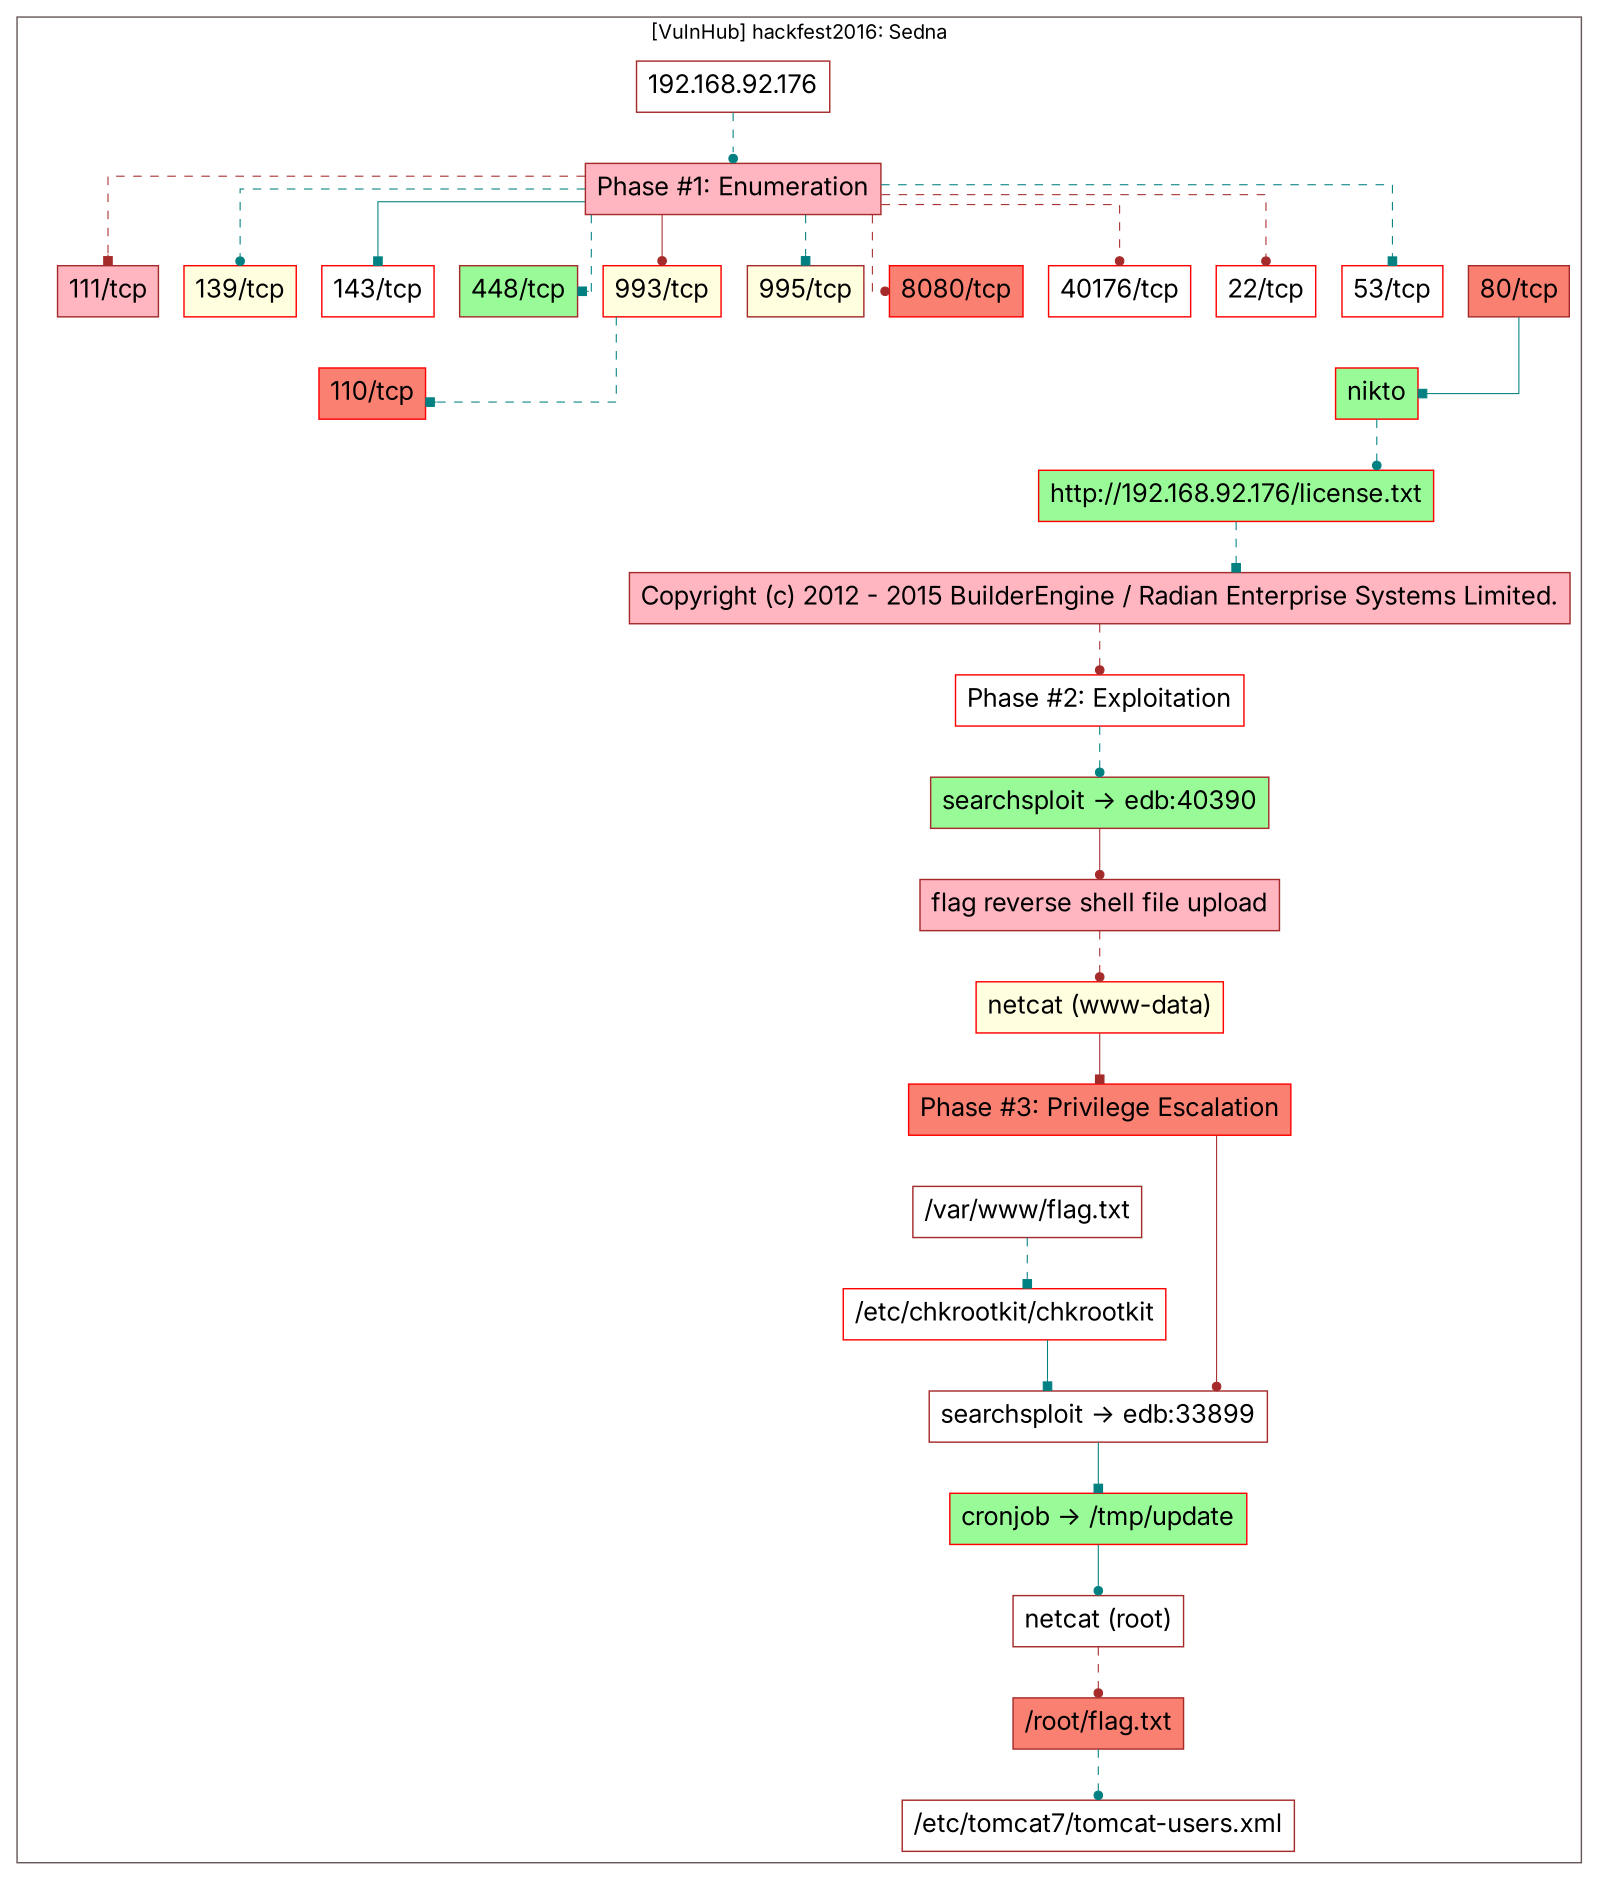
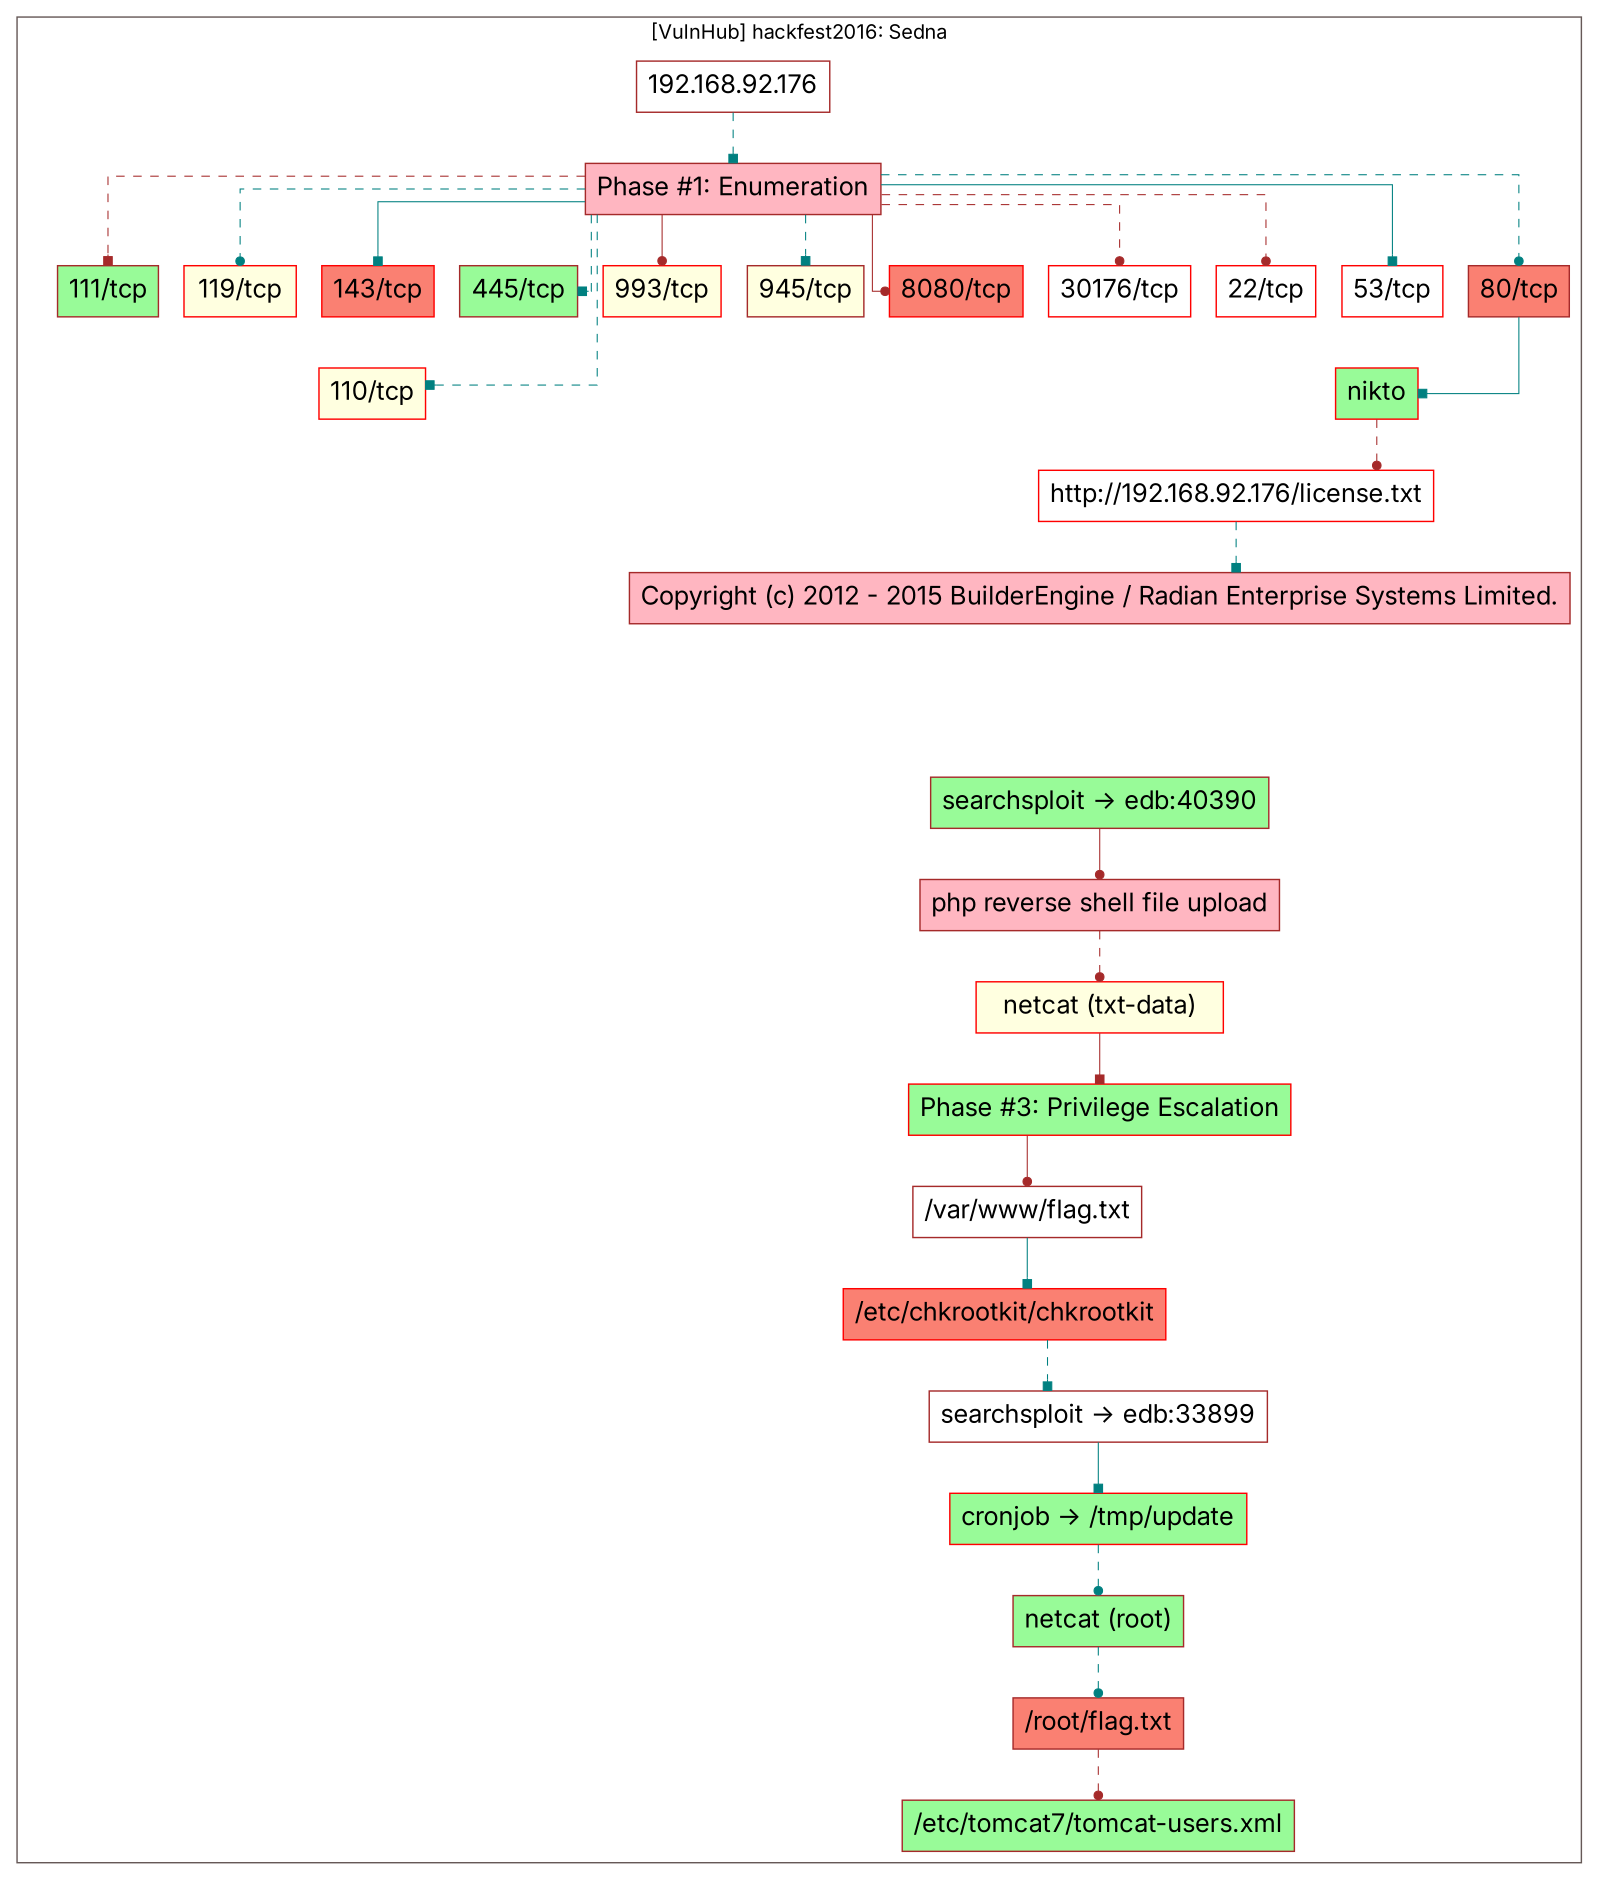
(733, 132) -> (733, 132)
none -> (1241, 175)
(1172, 185) -> (1172, 185)
(872, 257) -> (872, 257)
(108, 291) -> (108, 291)
(240, 291) -> (240, 291)
(378, 291) -> (378, 291)
(519, 291) -> (519, 291)
(806, 291) -> (806, 291)
(1120, 291) -> (1120, 291)
(372, 394) -> (372, 394)
(569, 402) -> (597, 380)
(1377, 440) -> (1377, 440)
(1236, 496) -> (1236, 496)
(1100, 700) -> none
(1100, 905) -> (1100, 905)
(1100, 1007) -> (1100, 1007)
(1100, 1110) -> (1100, 1110)
(1027, 1258) -> (1027, 1258)
(1217, 1259) -> (1027, 1156)
(1005, 1314) -> (1005, 1314)
(1048, 1360) -> (1048, 1360)
(1098, 1566) -> (1098, 1566)
(1098, 1621) -> (1098, 1621)
(1098, 1668) -> (1098, 1668)
(1098, 1770) -> (1098, 1770)
(1098, 1826) -> (1098, 1826)
